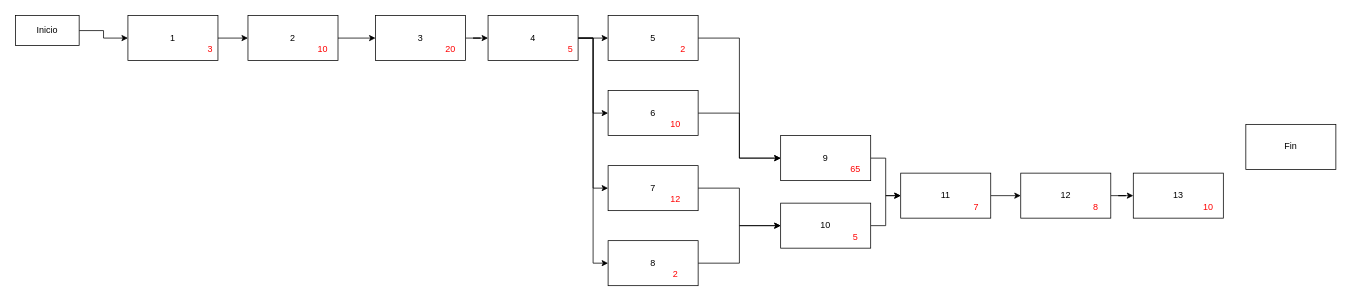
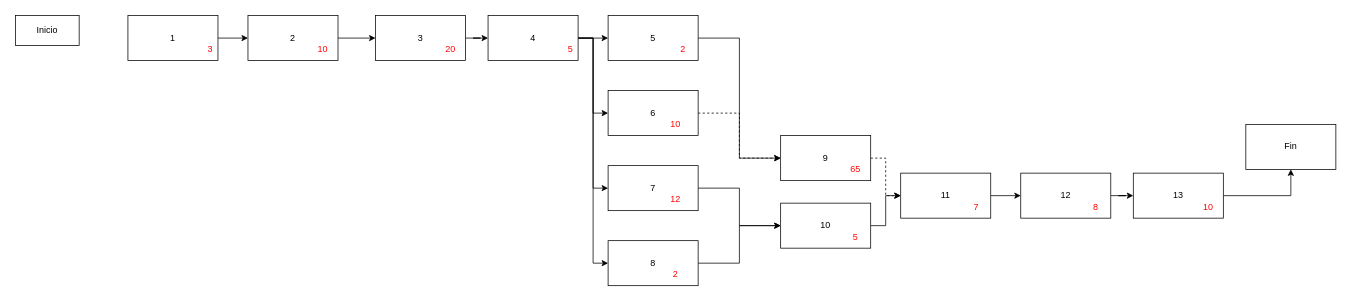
(95, 30) -> none
(717, 113) -> (717, 113)
(885, 168) -> (885, 168)
none -> (1257, 195)
